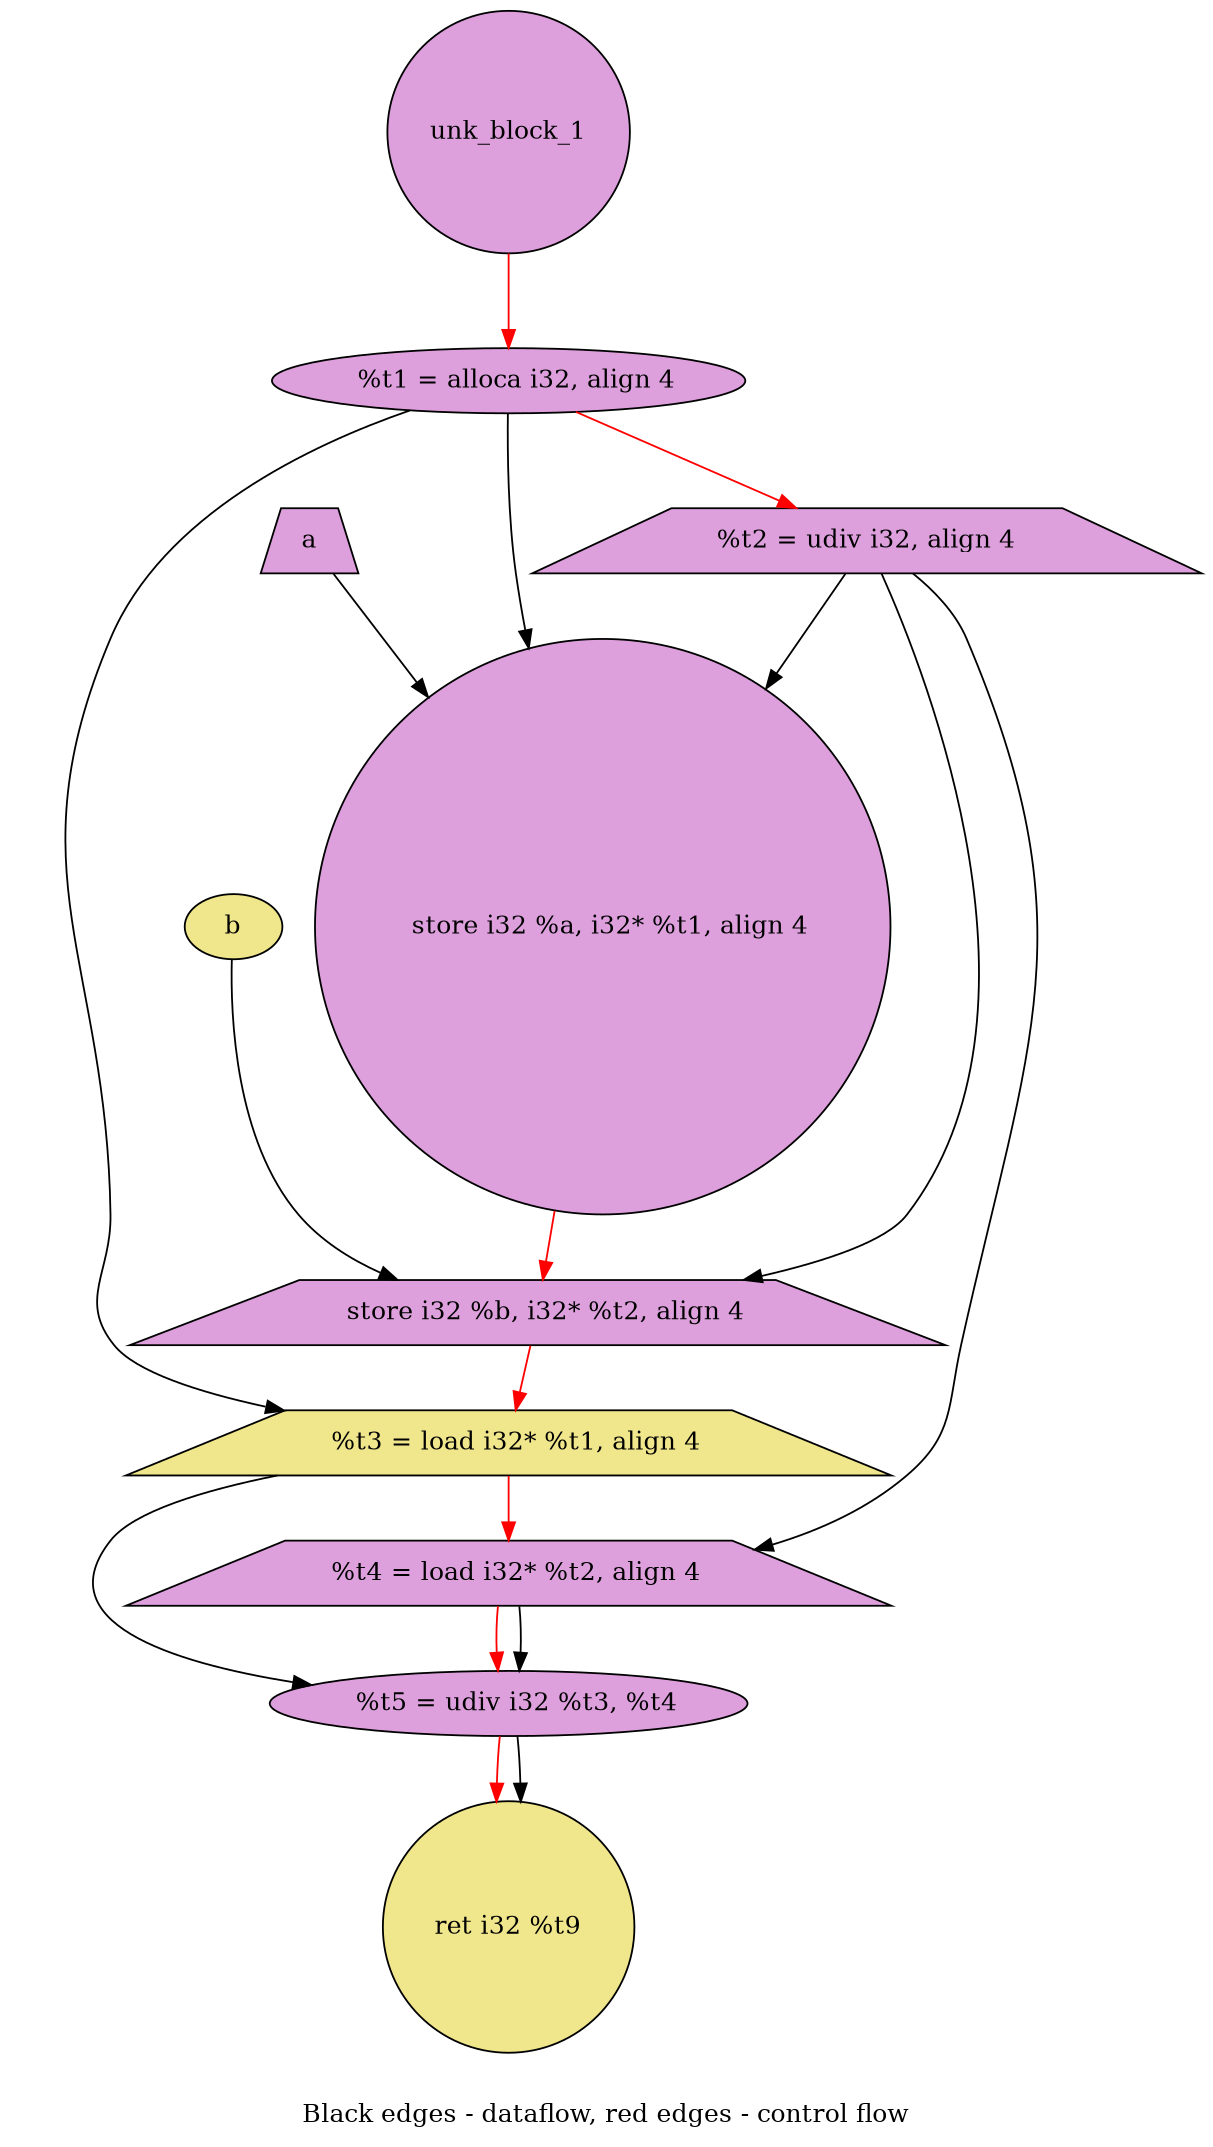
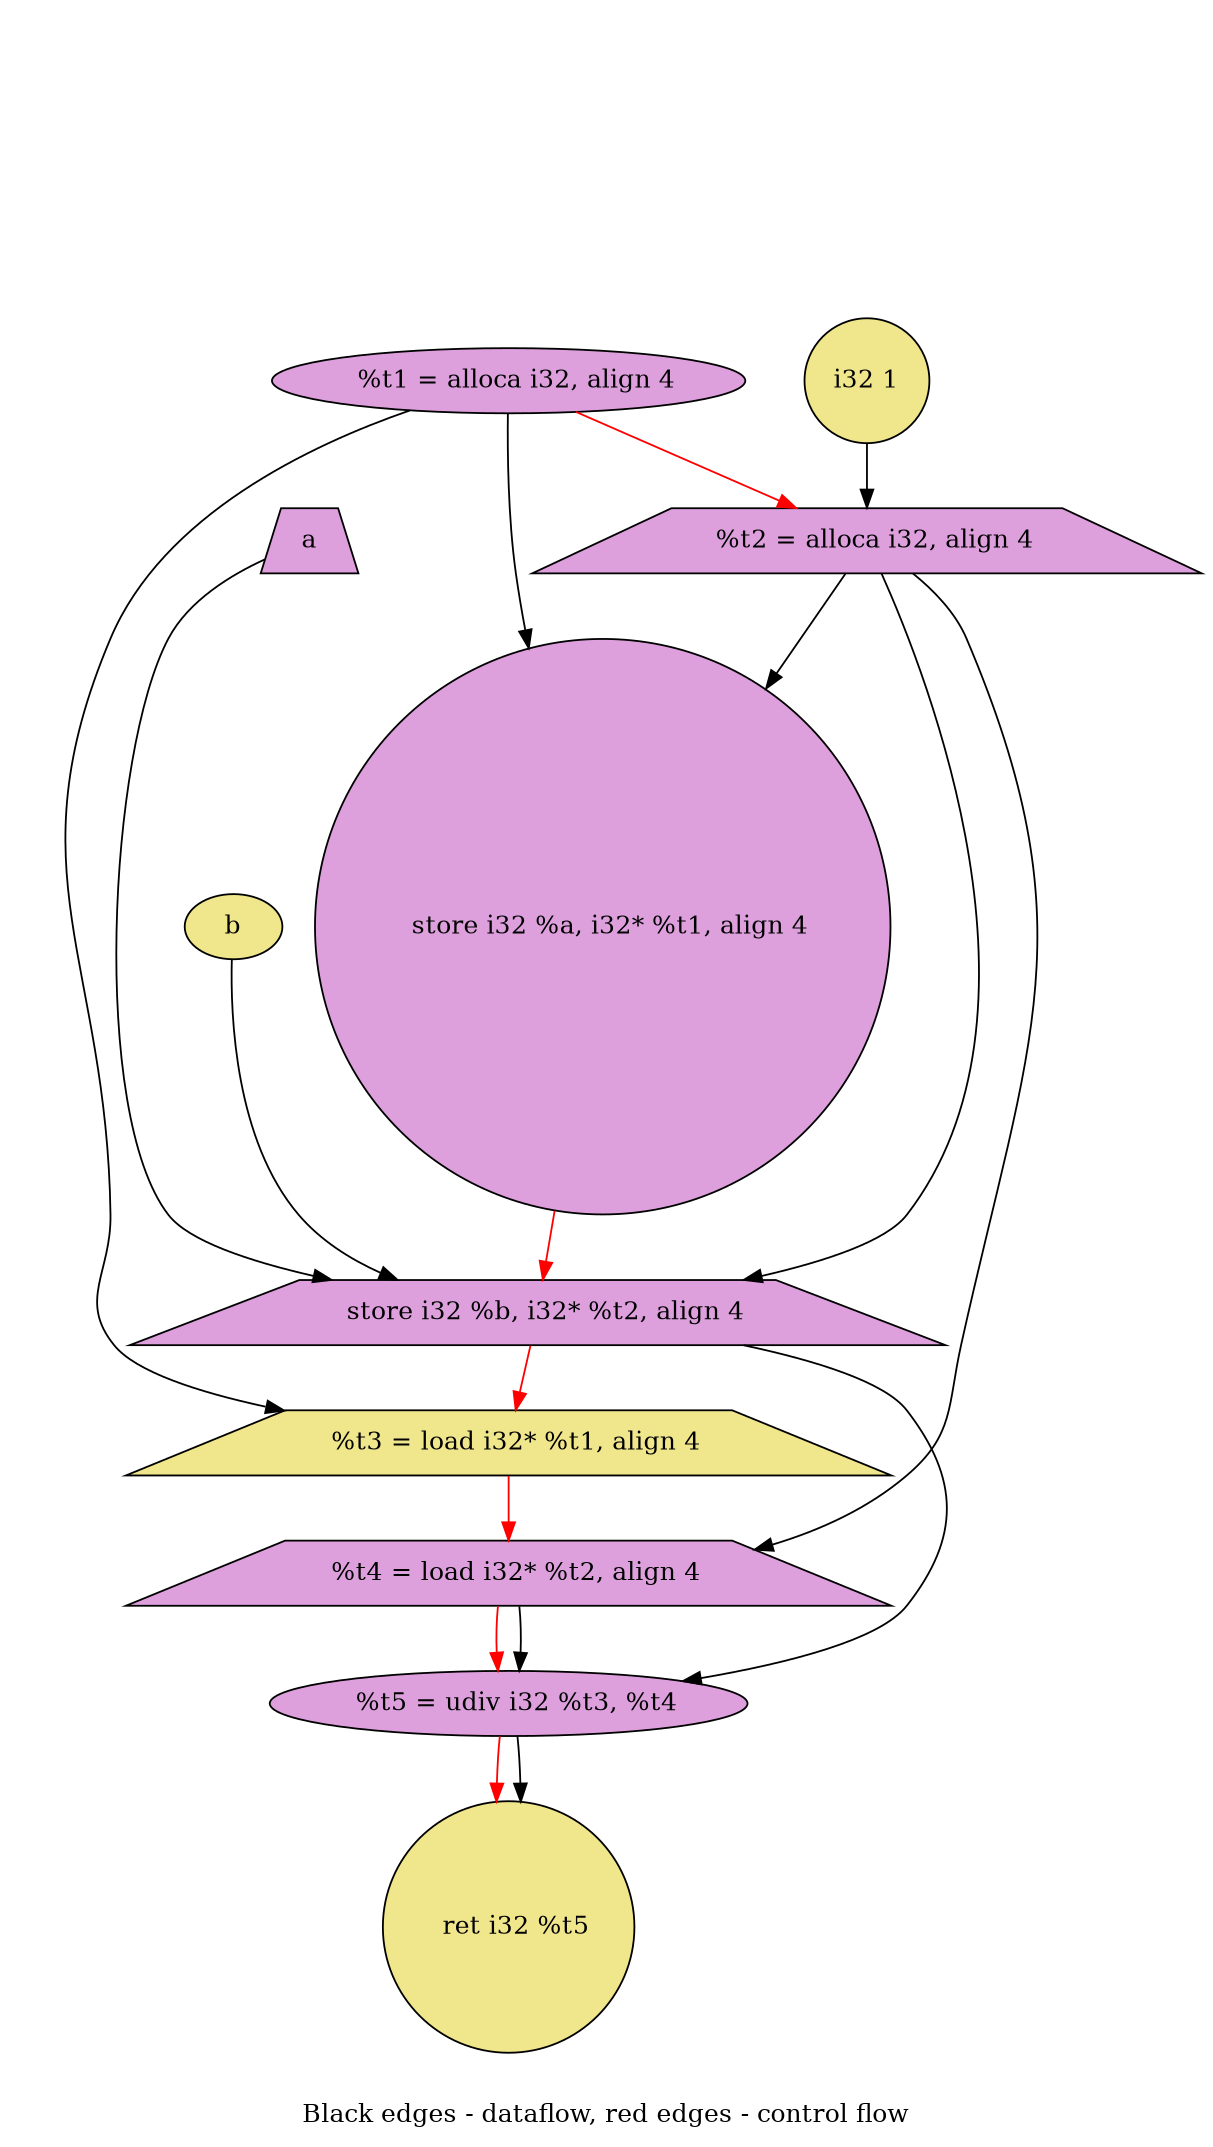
(509, 132) -> none
none -> (867, 381)
(867, 541) -> (867, 541)
(375, 628) -> (117, 944)
(95, 1587) -> (945, 1530)
(509, 1927) -> (509, 1927)
